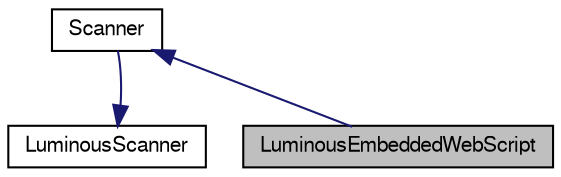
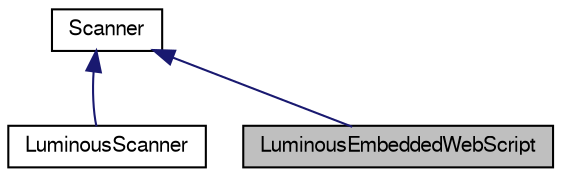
(121, 78) -> (93, 99)
